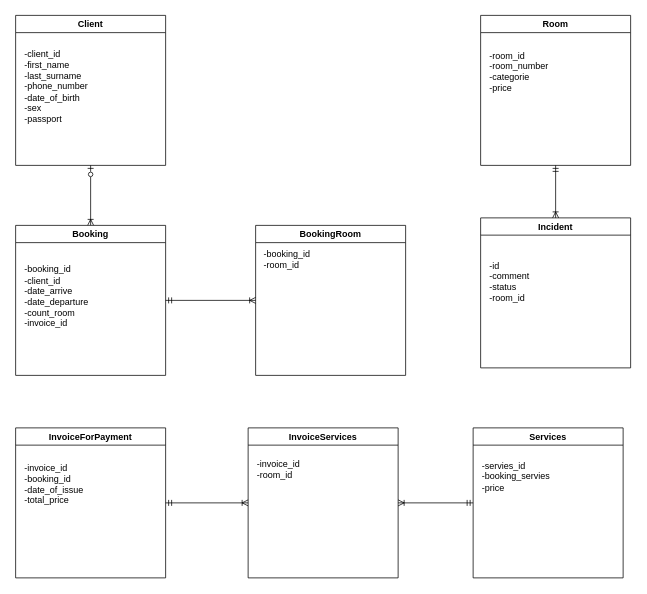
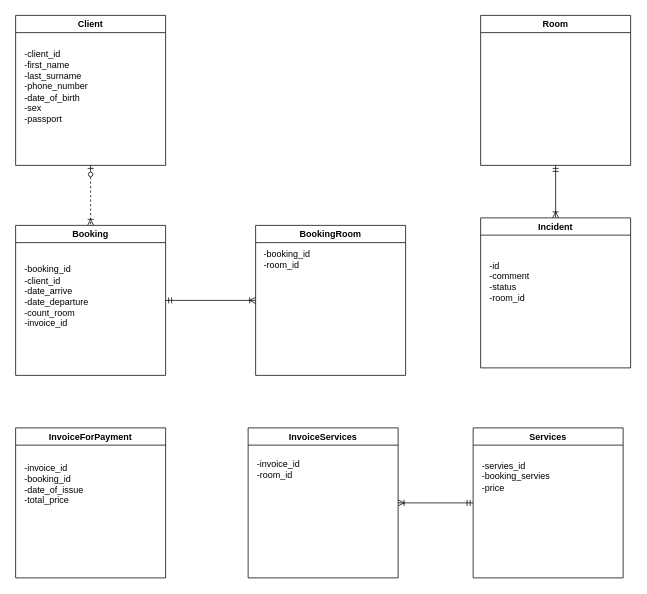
(525, 72) -> none
(90, 201) -> (90, 201)
(206, 503) -> none
